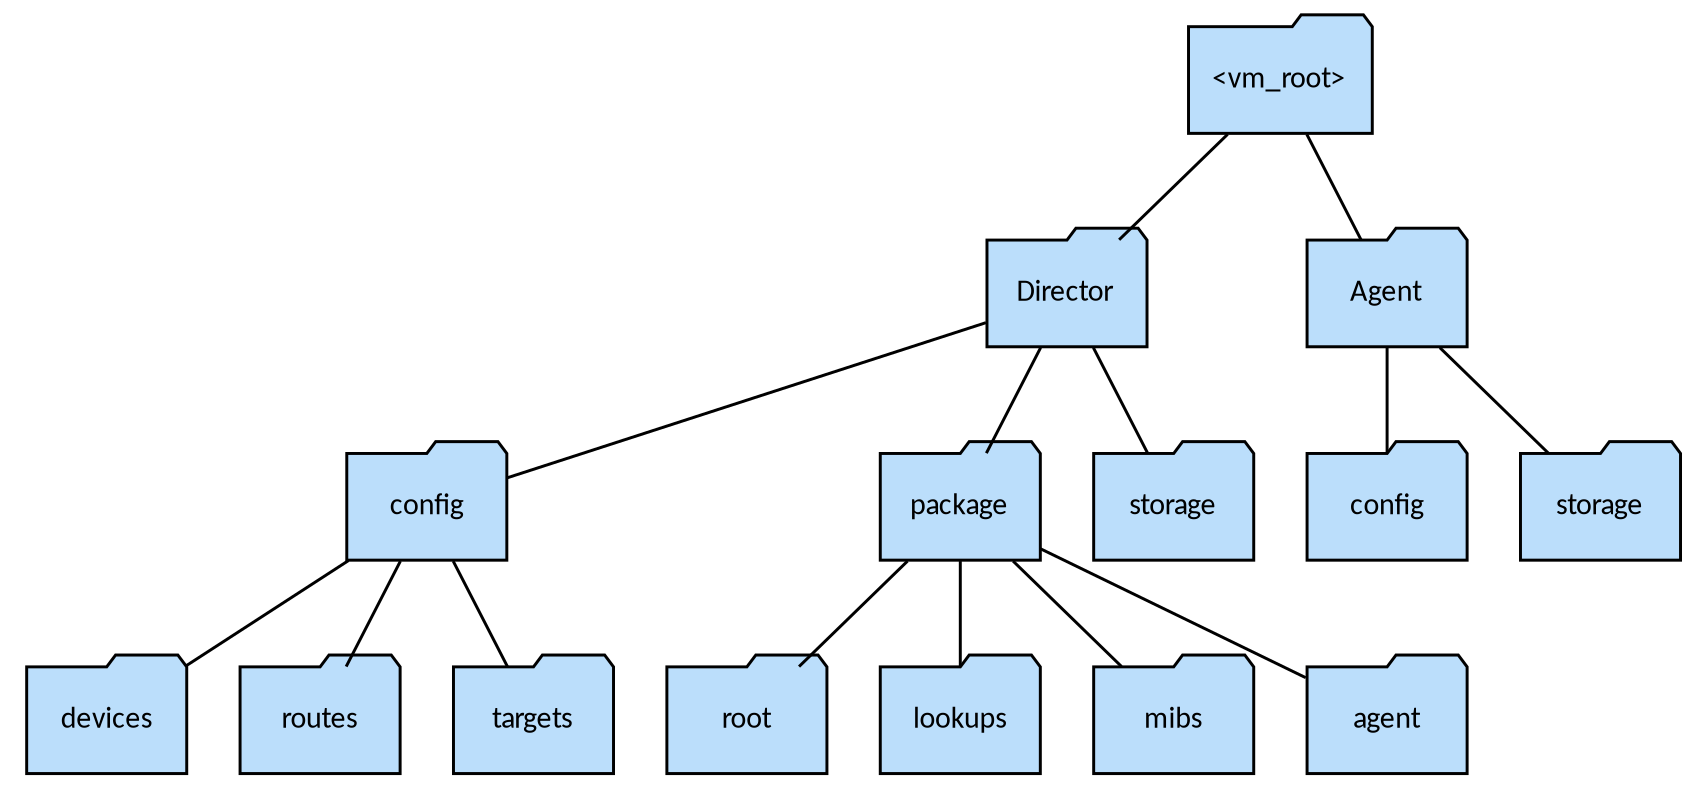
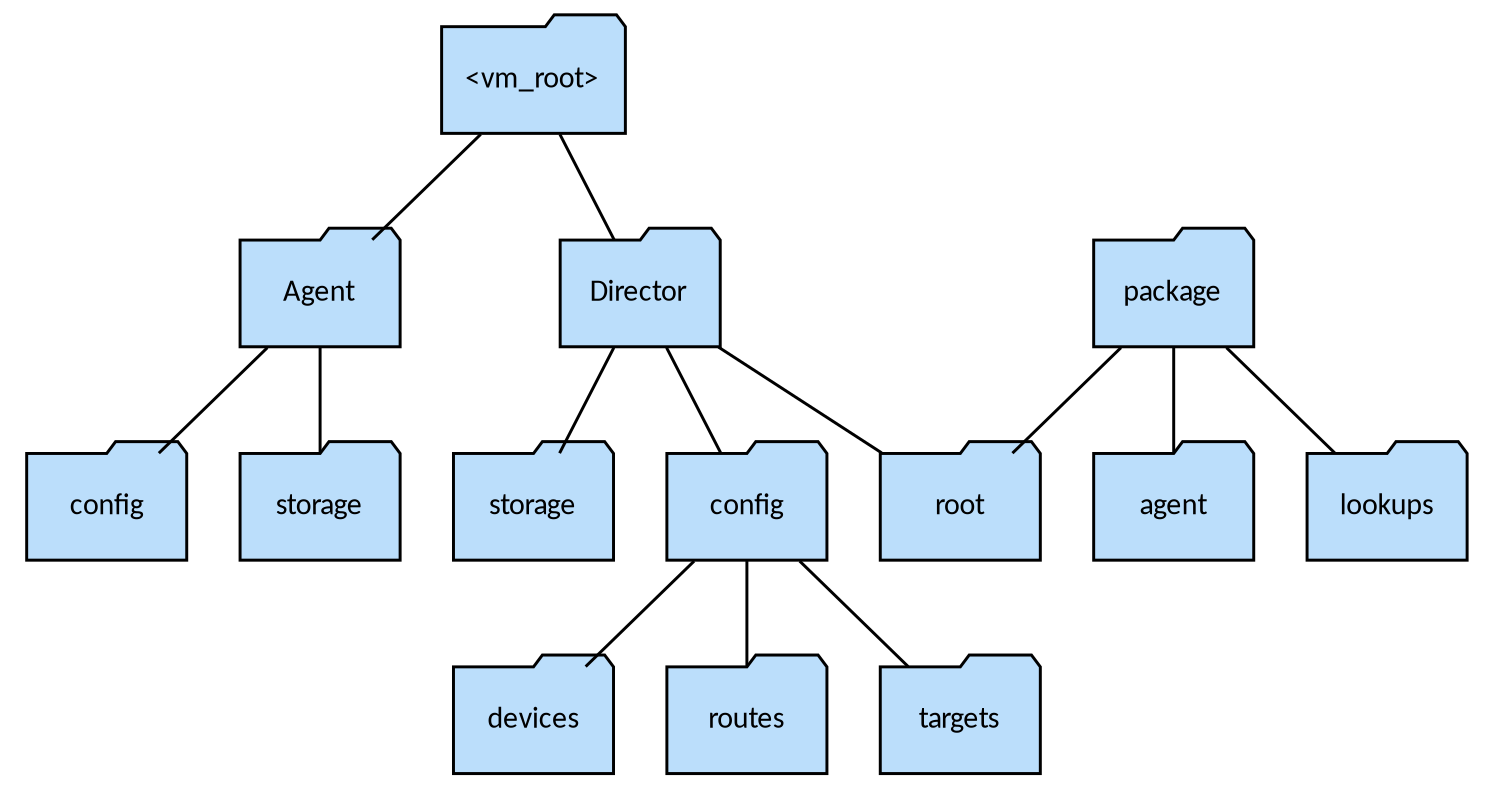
(1013, 400) -> (800, 400)
(1174, 720) -> none
